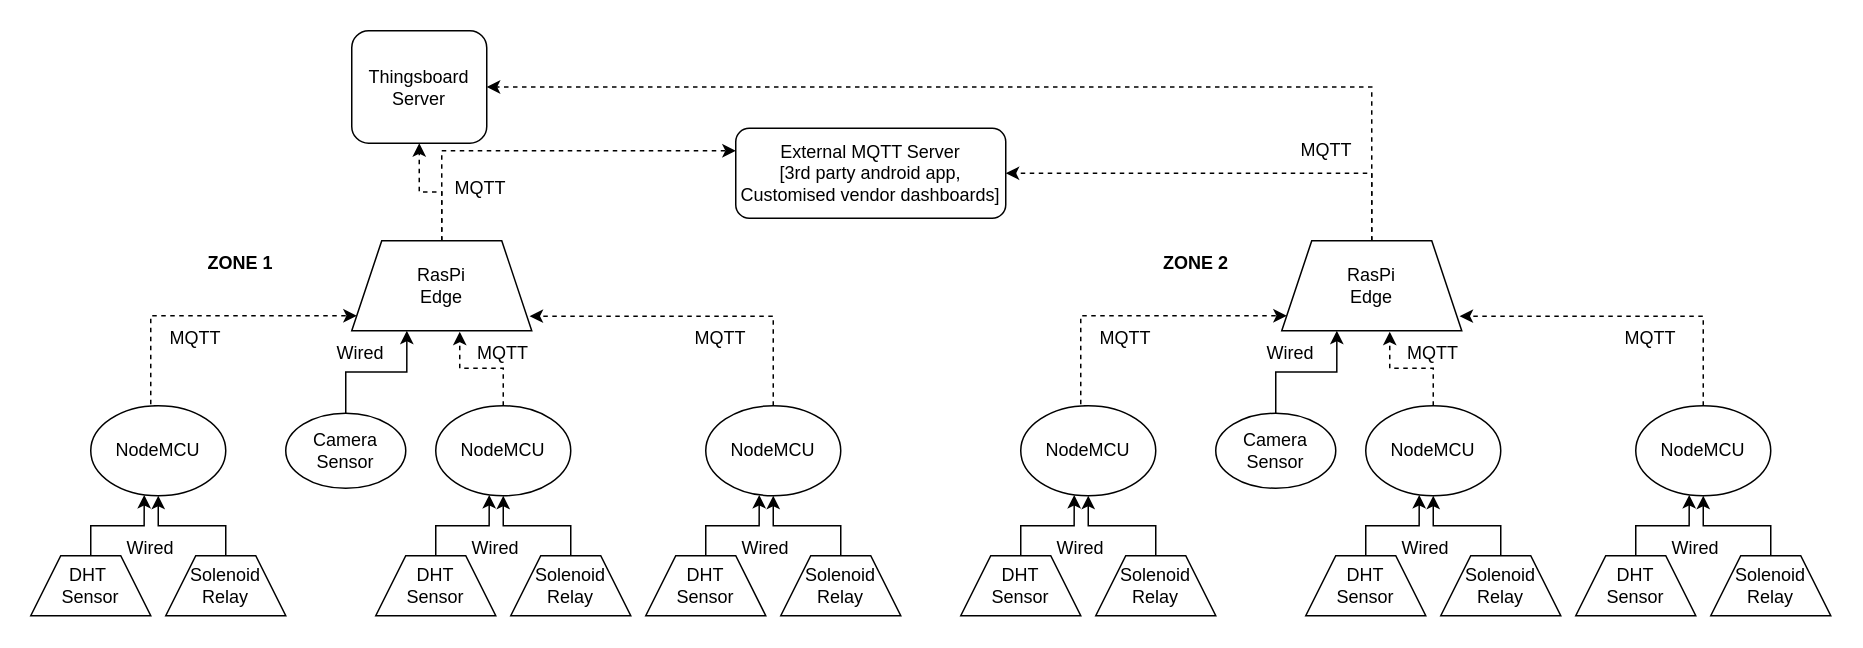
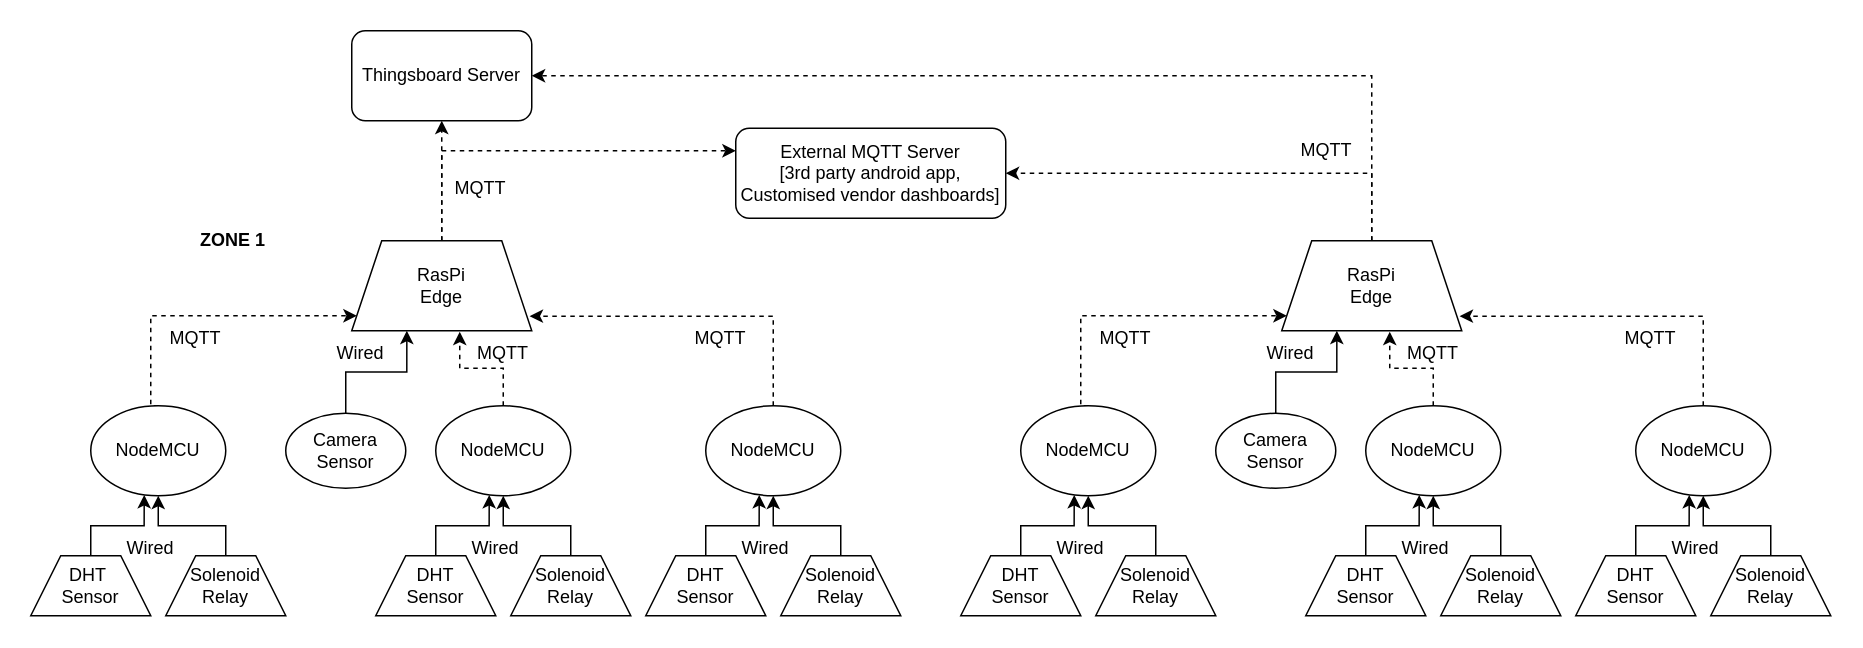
(419, 87) -> (442, 76)
(241, 263) -> (233, 241)
(1196, 263) -> none
